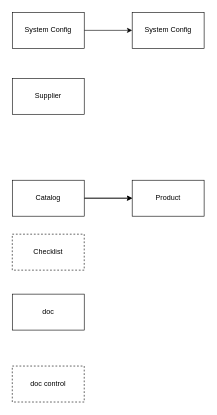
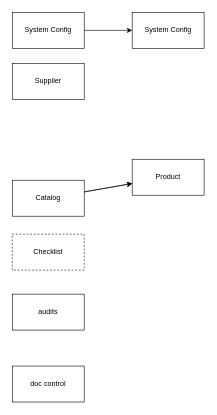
(48, 96) -> (48, 81)
(168, 198) -> (168, 177)
(48, 312) -> (48, 312)
(48, 384) -> (48, 384)
